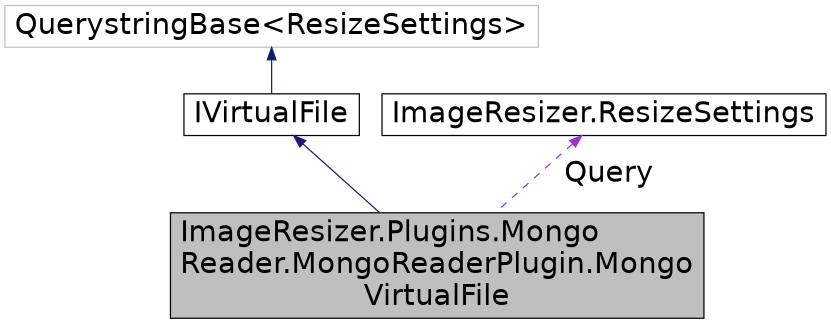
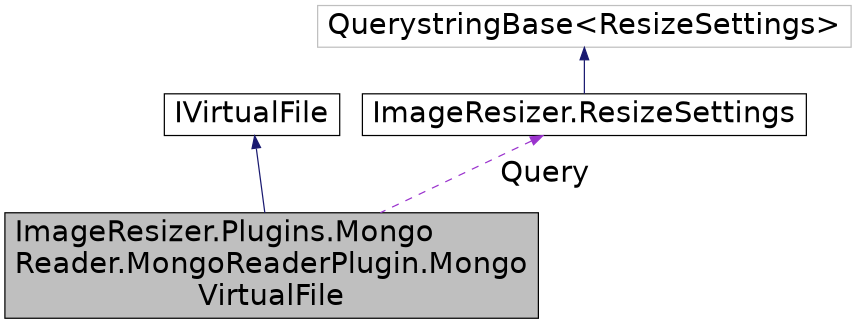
(272, 77) -> (584, 77)
